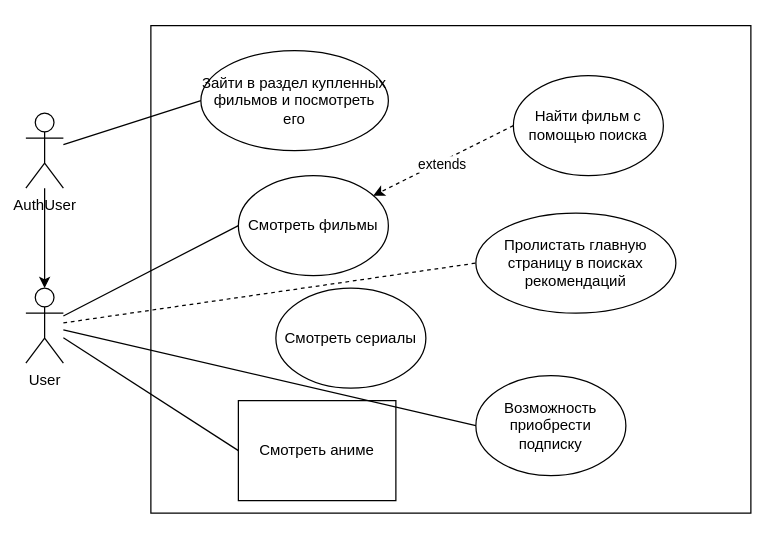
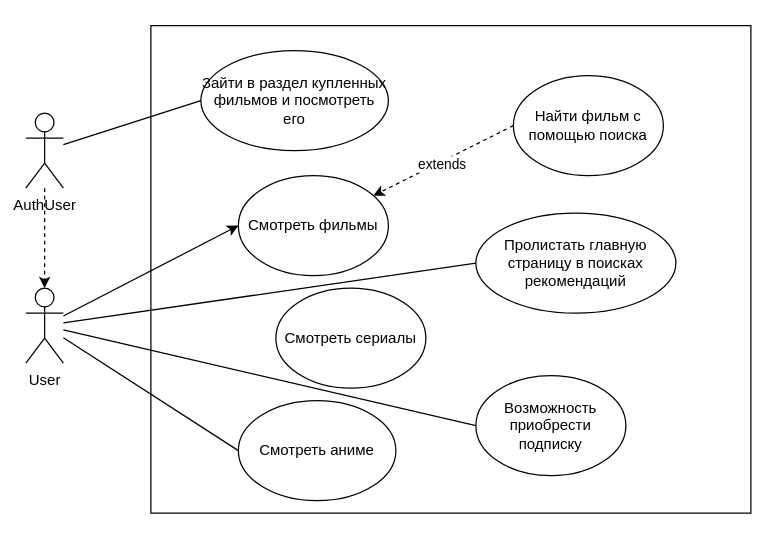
(234, 228) -> (230, 230)
(44, 234) -> (44, 234)
(268, 293) -> (268, 293)
(317, 451) -> (317, 451)
